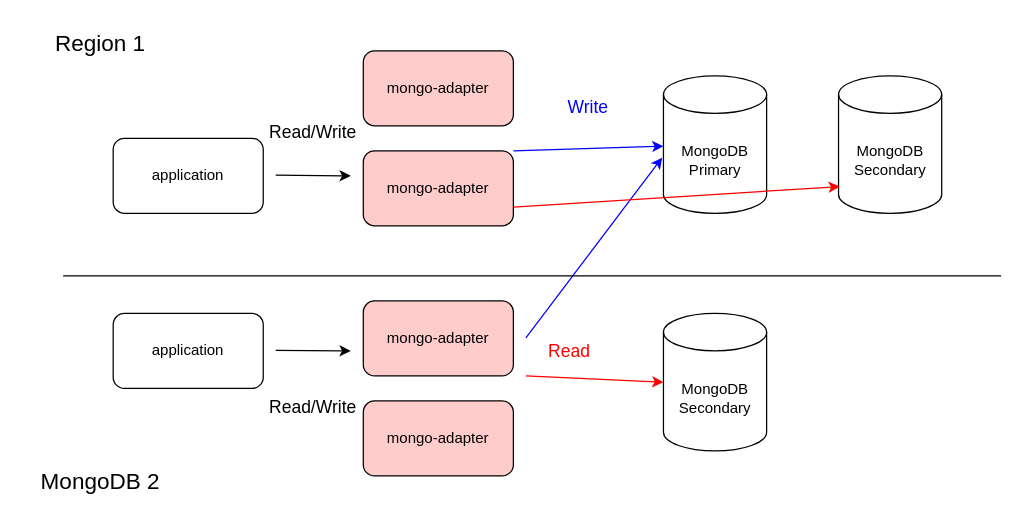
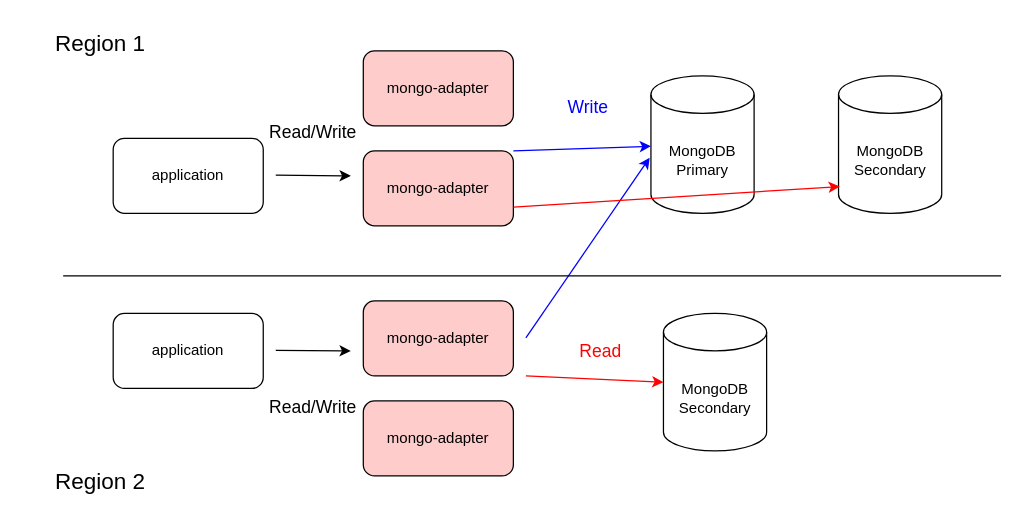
(715, 144) -> (702, 144)
(569, 351) -> (601, 351)
(101, 482) -> (101, 482)
